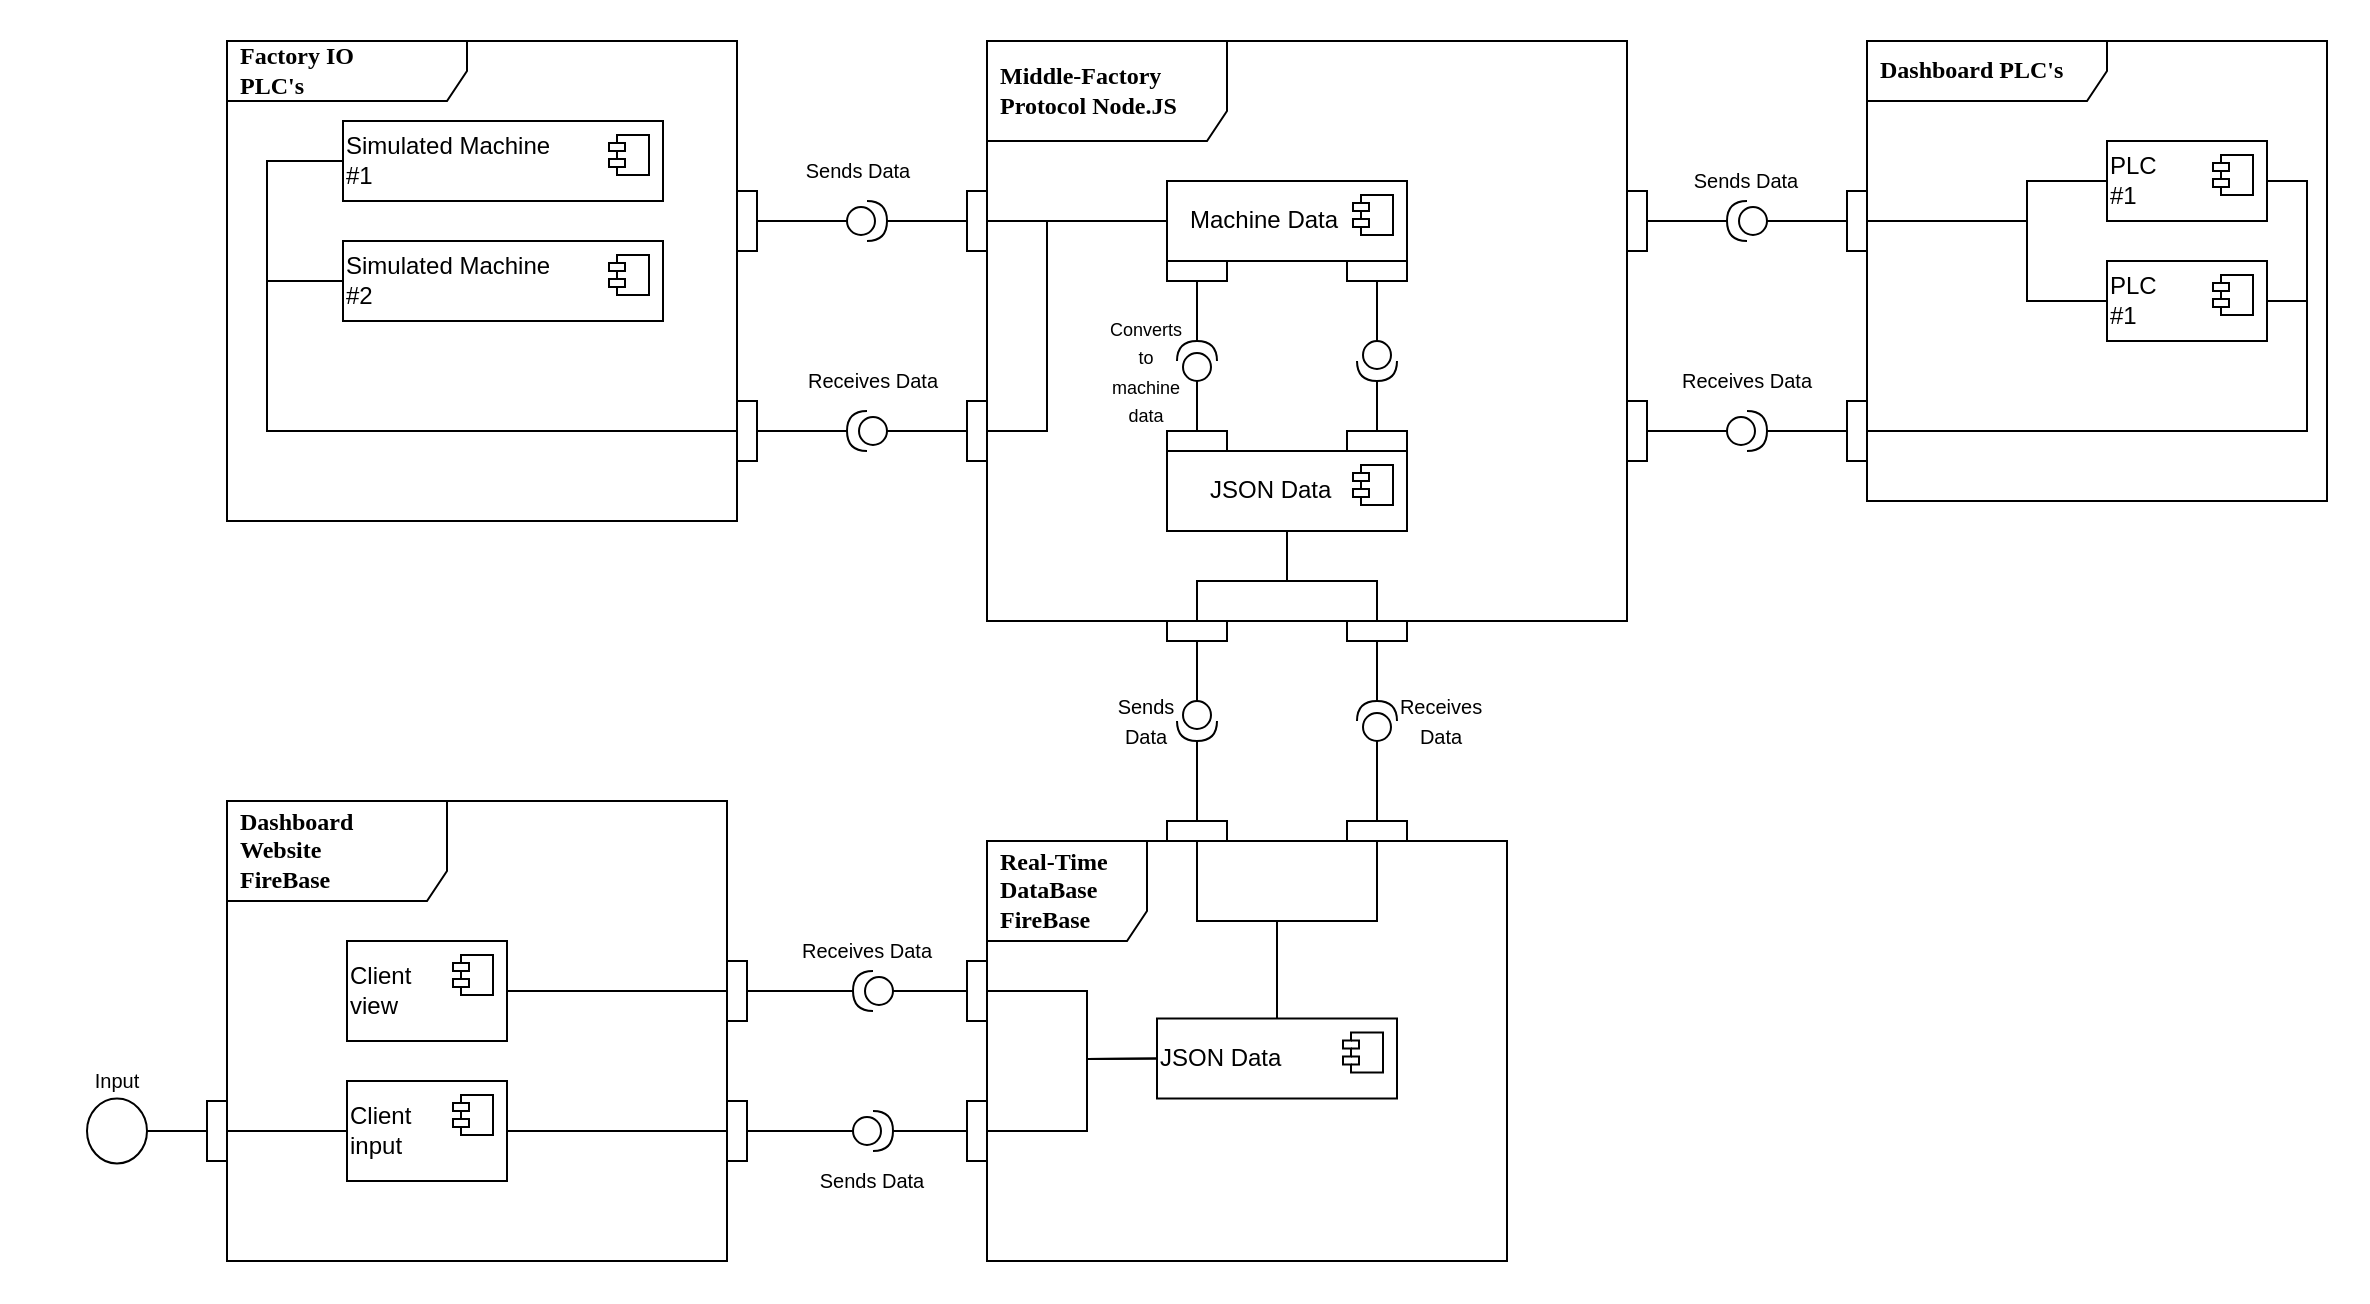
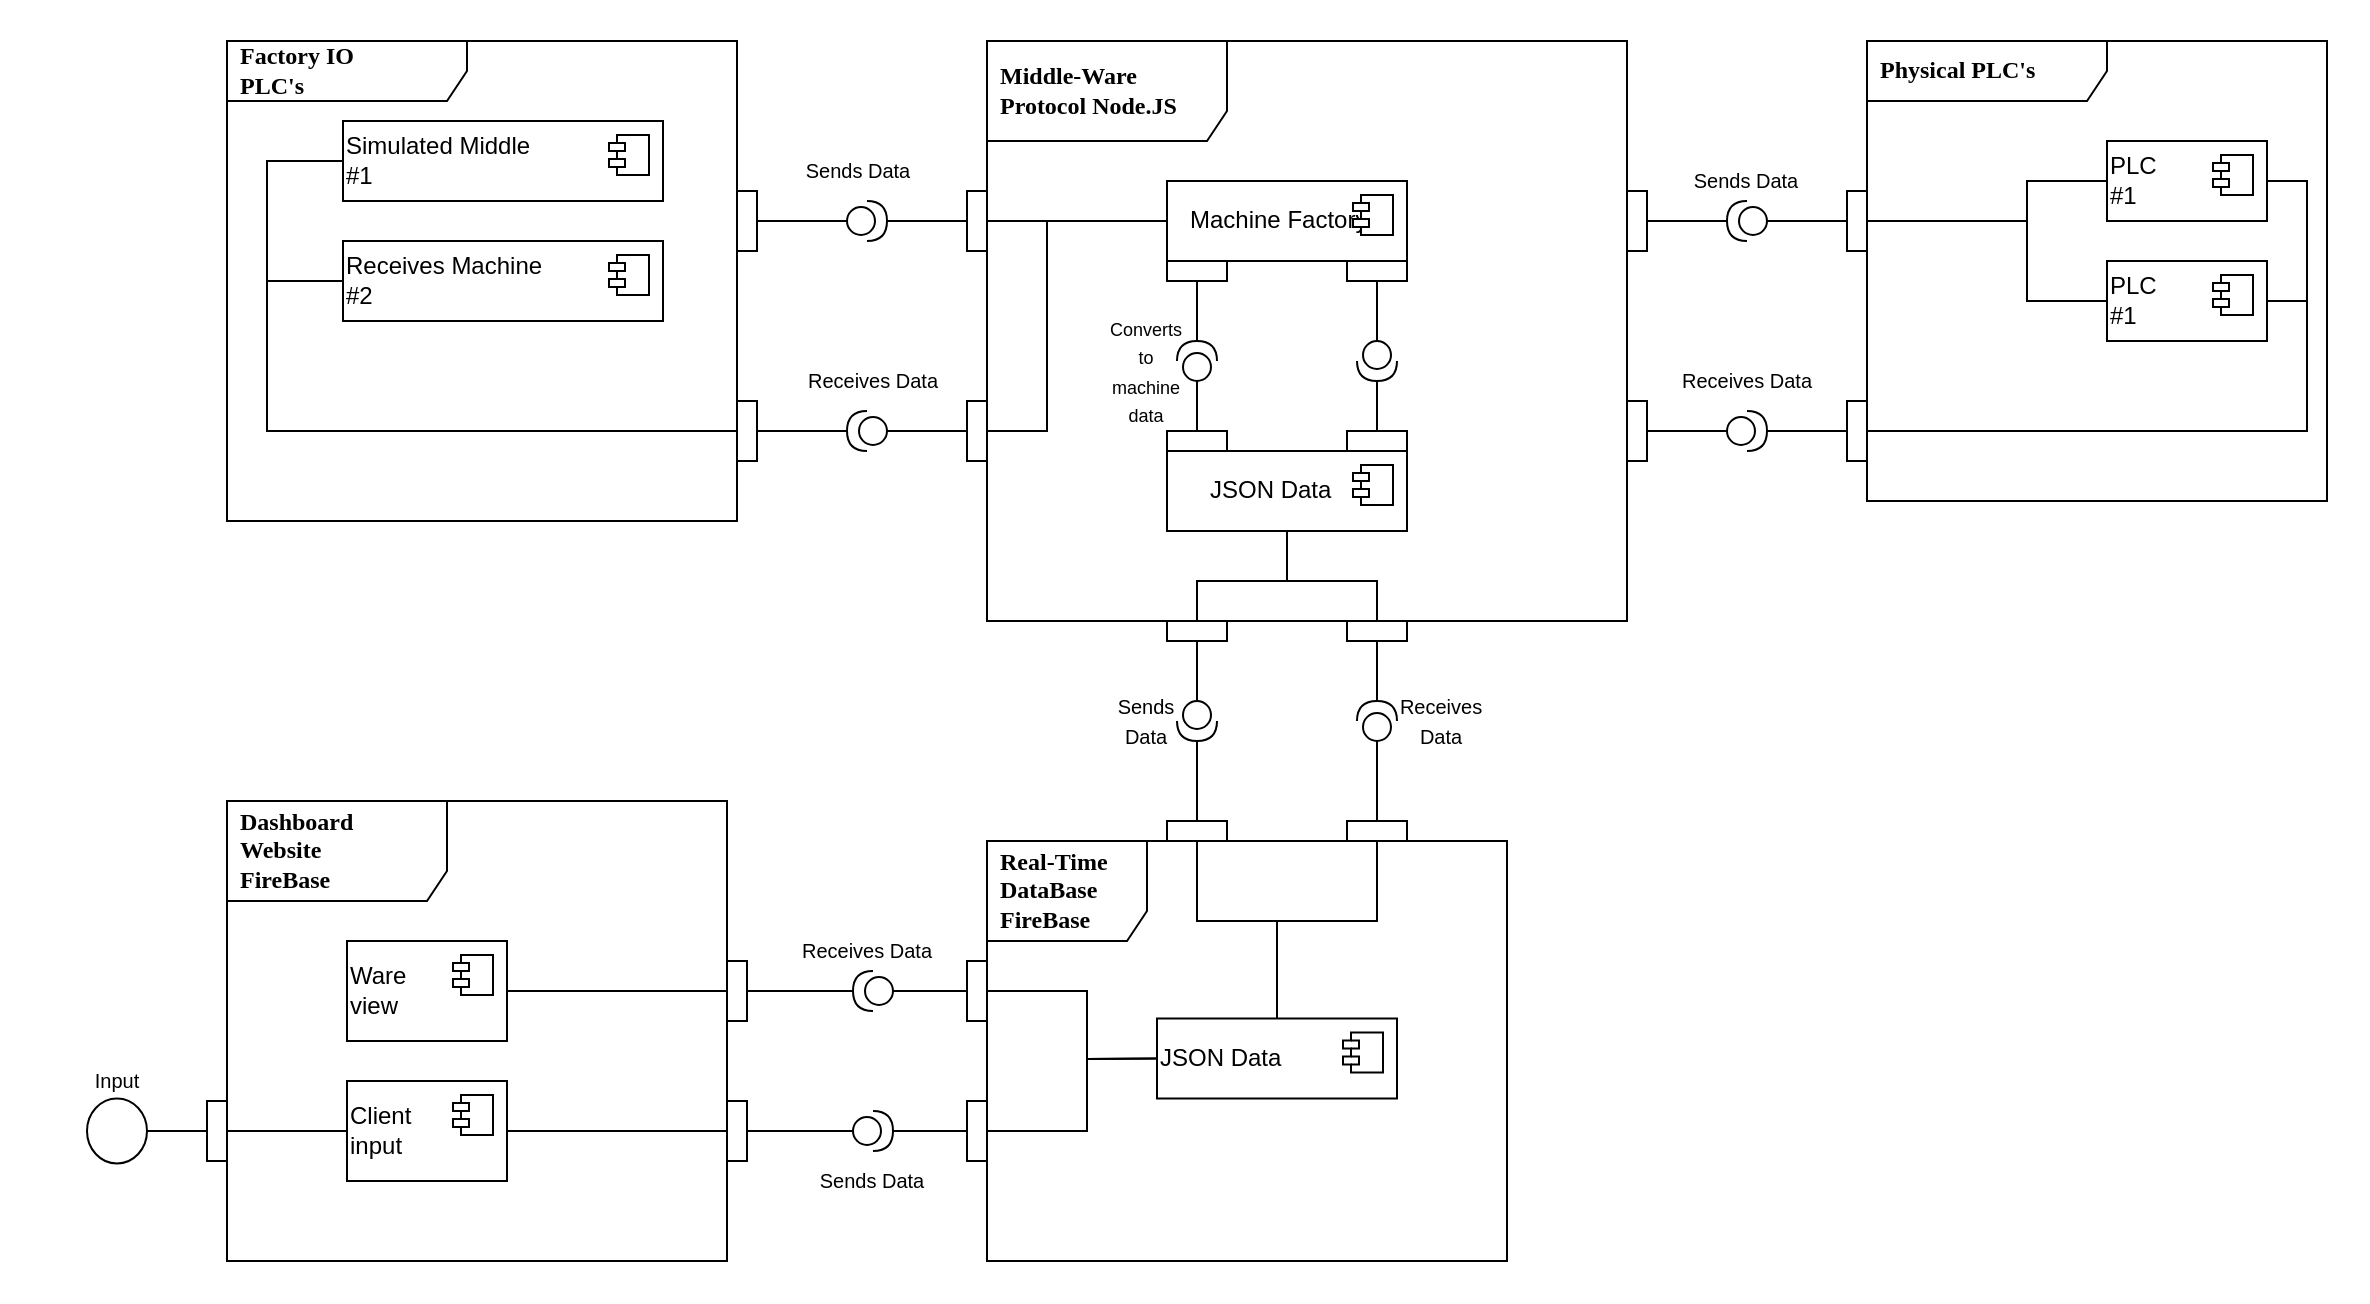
(1976, 71) -> (1963, 71)
(1099, 91) -> (1099, 91)
(449, 161) -> (439, 161)
(1245, 221) -> (1266, 221)
(449, 281) -> (445, 281)
(385, 991) -> (378, 991)
